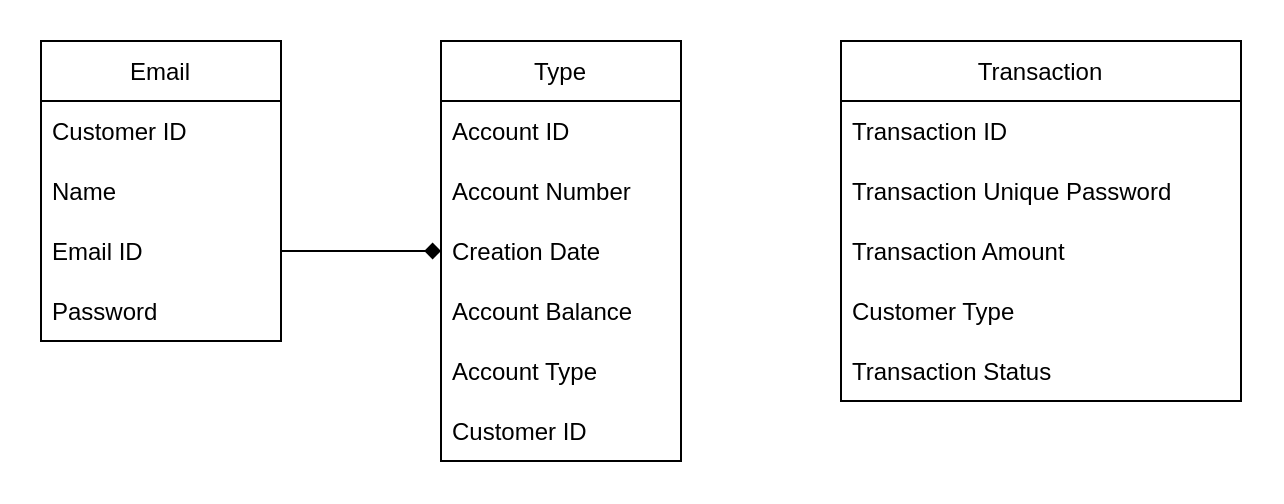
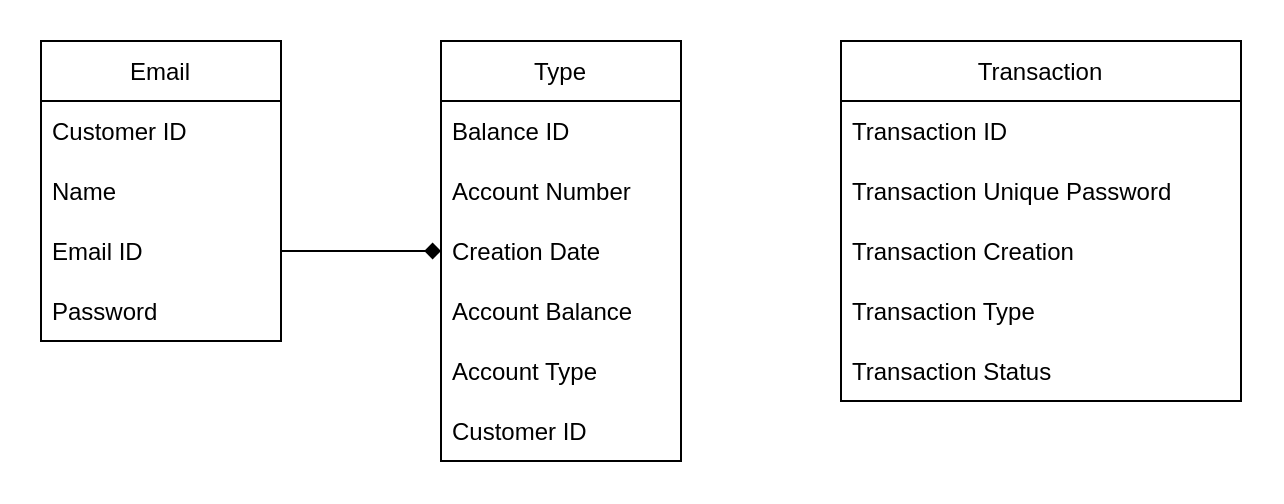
(516, 132) -> (513, 132)
(967, 252) -> (977, 252)
(936, 312) -> (953, 312)
